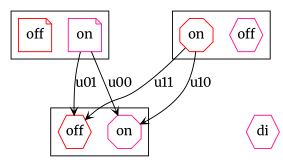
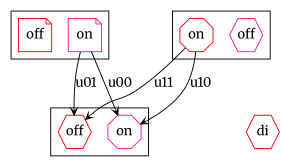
(263, 132) -> (263, 132)
